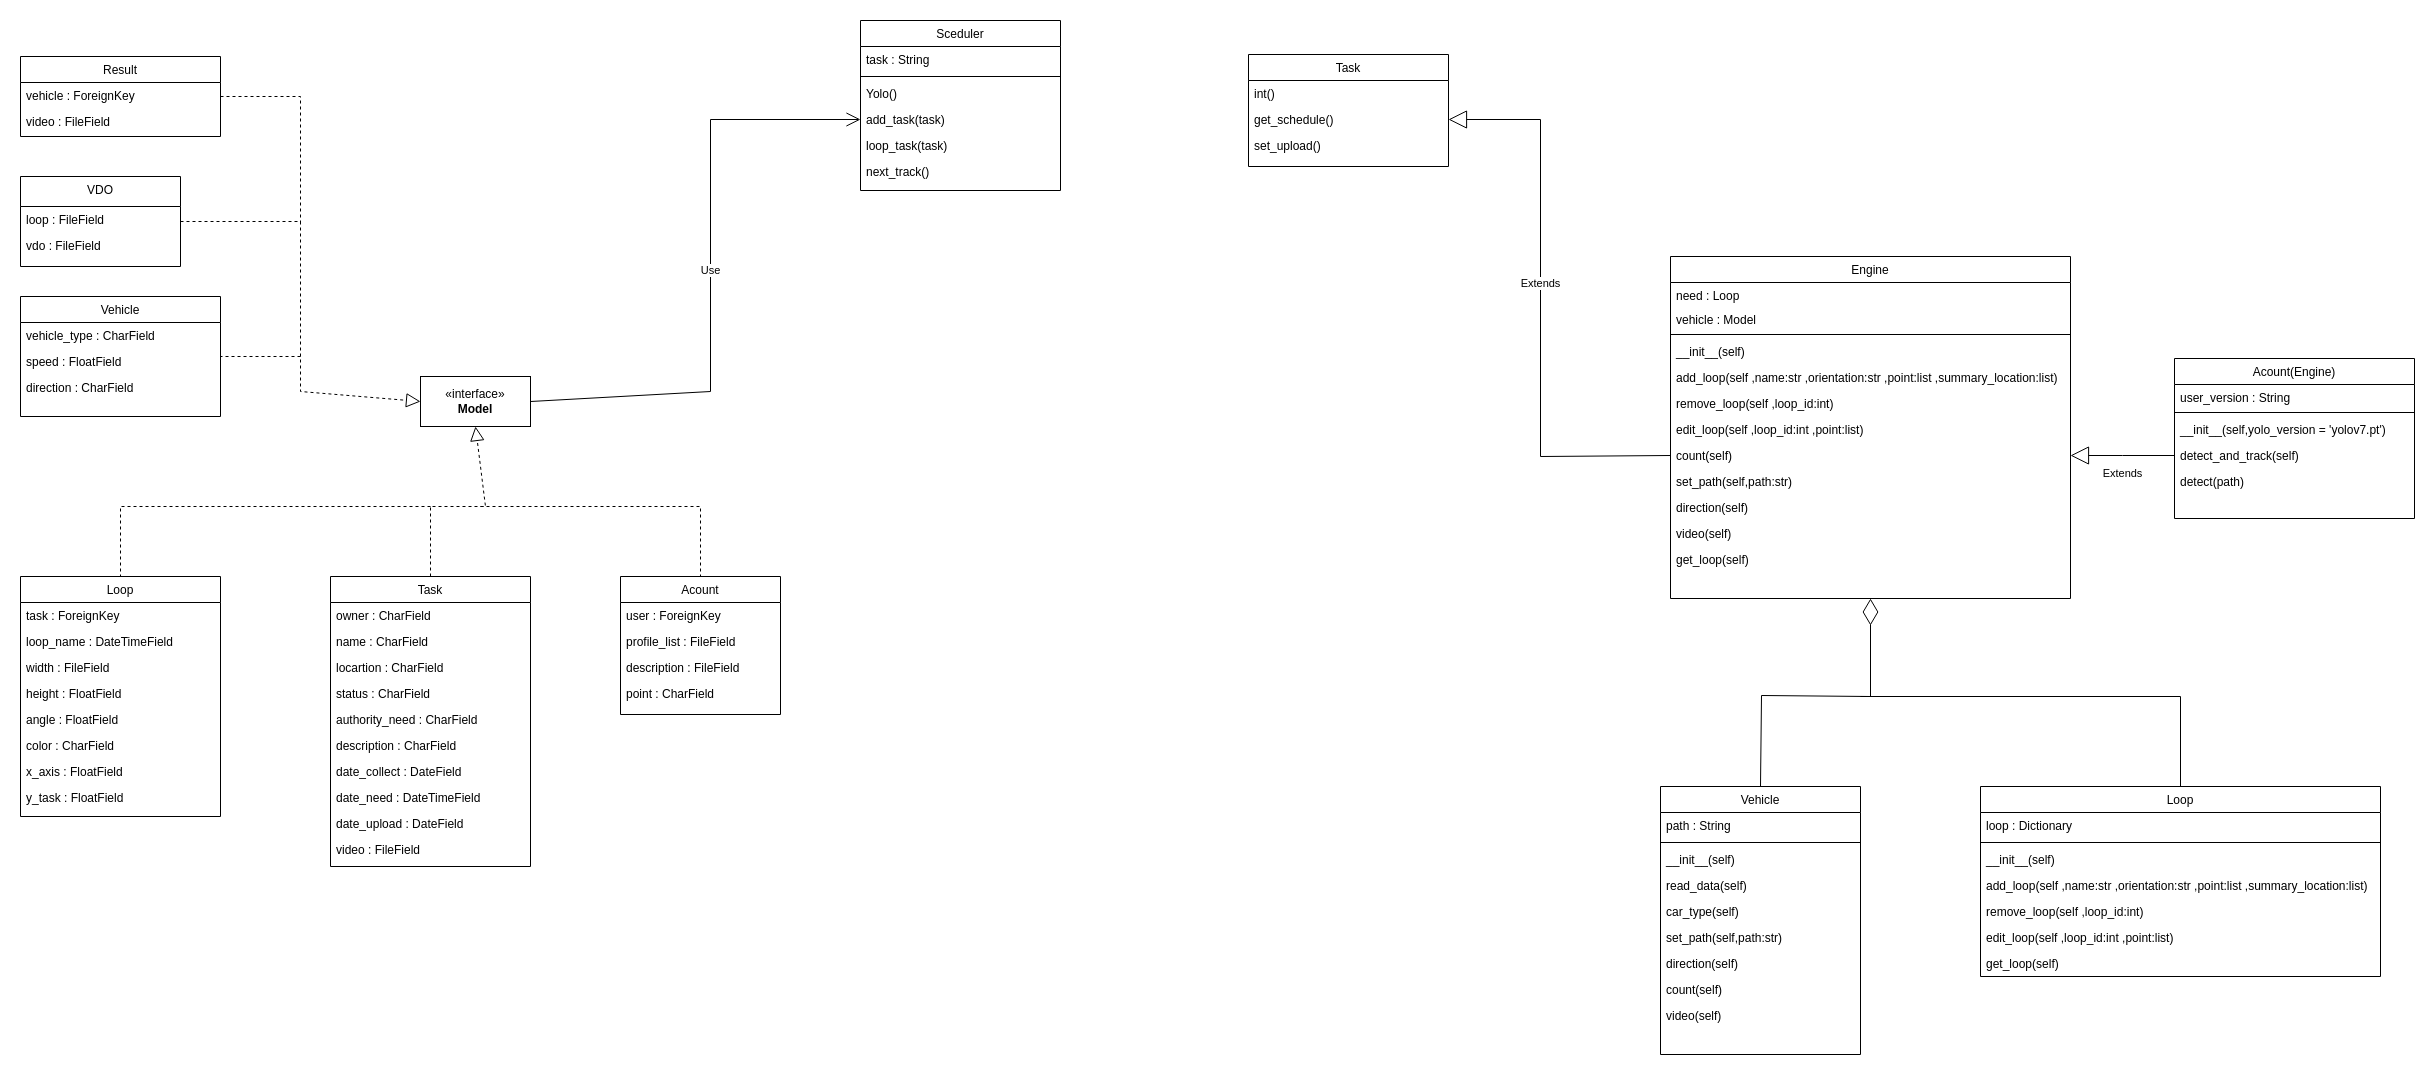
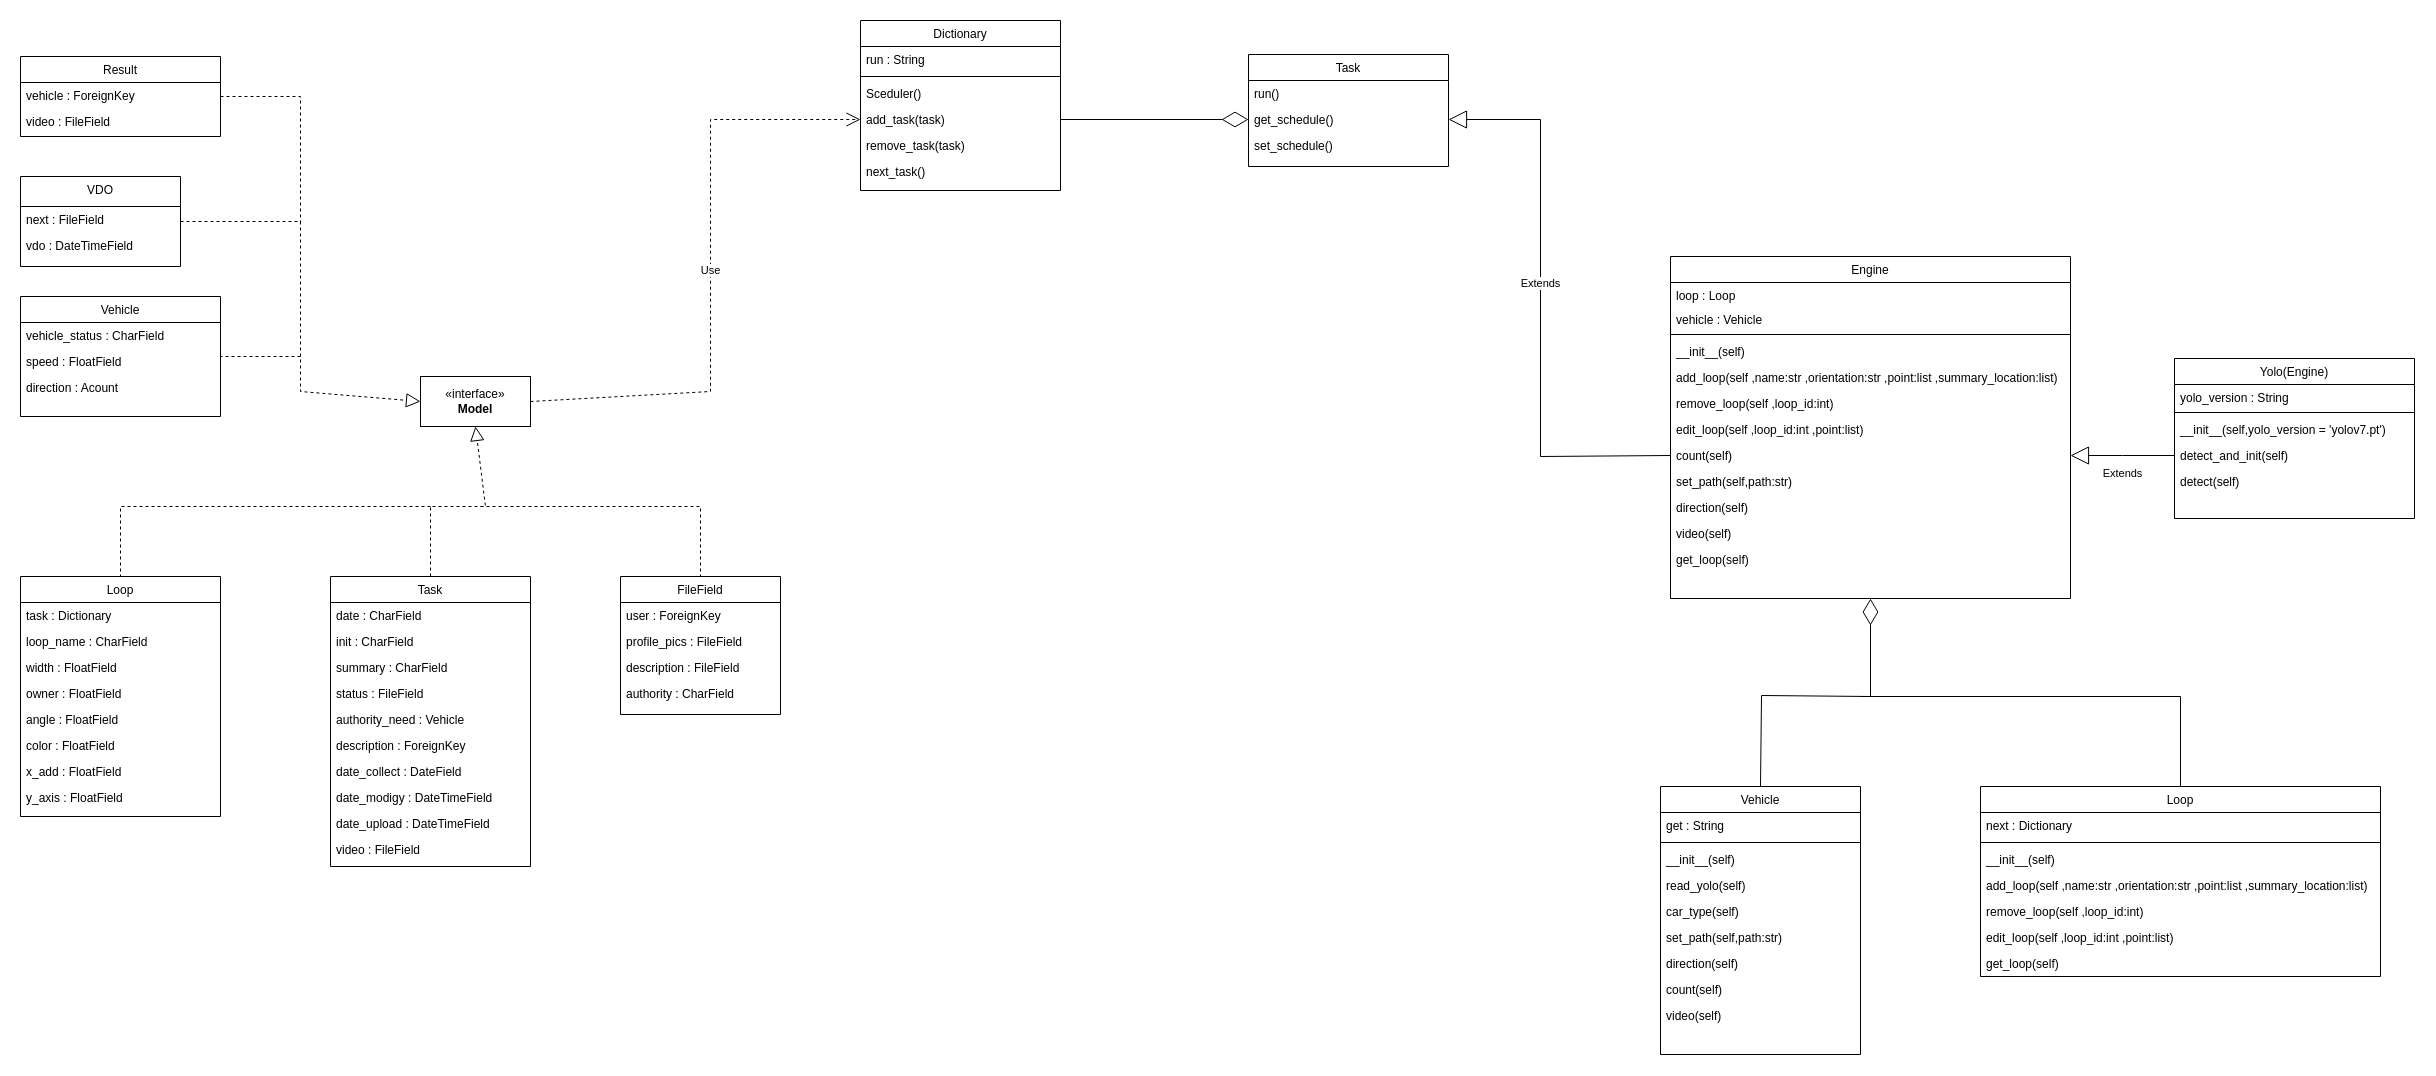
(960, 34) -> (960, 34)
(903, 60) -> (900, 60)
(885, 94) -> (898, 94)
(1269, 94) -> (1271, 94)
none -> (1142, 120)
(915, 146) -> (923, 146)
(1293, 146) -> (1299, 146)
(906, 172) -> (903, 172)
(67, 220) -> (69, 220)
(65, 246) -> (80, 246)
(1708, 296) -> (1707, 296)
(1717, 320) -> (1722, 320)
(96, 336) -> (102, 336)
(2294, 372) -> (2294, 372)
(86, 388) -> (79, 388)
(679, 393) -> (679, 393)
(2243, 398) -> (2241, 398)
(2252, 456) -> (2246, 456)
(2220, 482) -> (2219, 482)
(700, 590) -> (700, 590)
(77, 616) -> (75, 616)
(385, 616) -> (382, 616)
(99, 642) -> (87, 642)
(384, 642) -> (380, 642)
(689, 642) -> (691, 642)
(71, 668) -> (76, 668)
(397, 668) -> (394, 668)
(79, 694) -> (77, 694)
(390, 694) -> (387, 694)
(674, 694) -> (687, 694)
(414, 720) -> (407, 720)
(74, 746) -> (76, 746)
(402, 746) -> (407, 746)
(79, 772) -> (77, 772)
(80, 798) -> (79, 798)
(411, 798) -> (416, 798)
(404, 824) -> (416, 824)
(1703, 826) -> (1700, 826)
(2034, 826) -> (2035, 826)
(1715, 886) -> (1713, 886)
